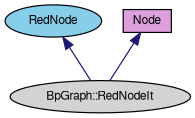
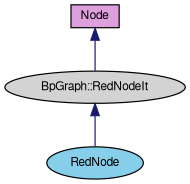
(80, 64) -> (95, 131)
